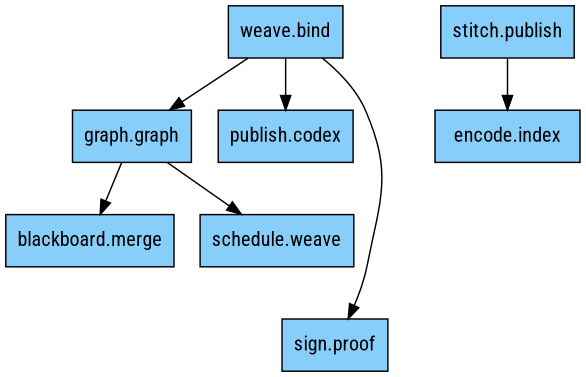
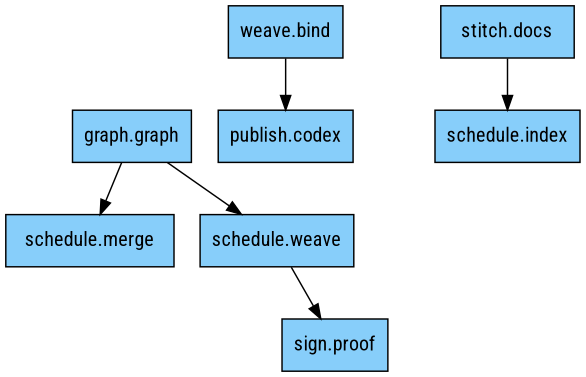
(508, 32) -> (508, 32)
(215, 80) -> none
(508, 136) -> (508, 136)
(382, 174) -> (302, 287)
(90, 241) -> (90, 241)
